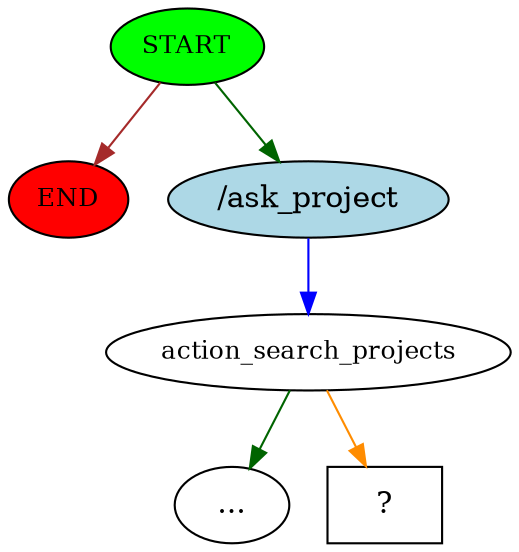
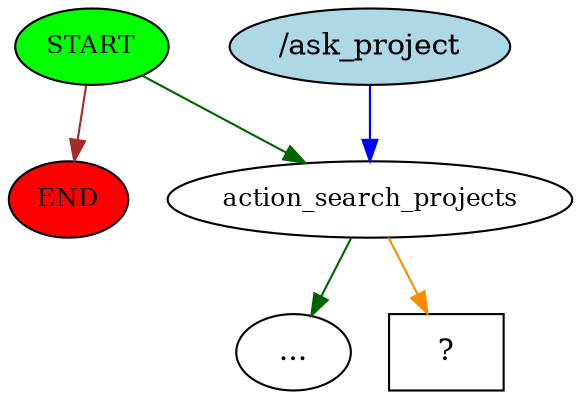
(240, 114) -> (214, 114)
